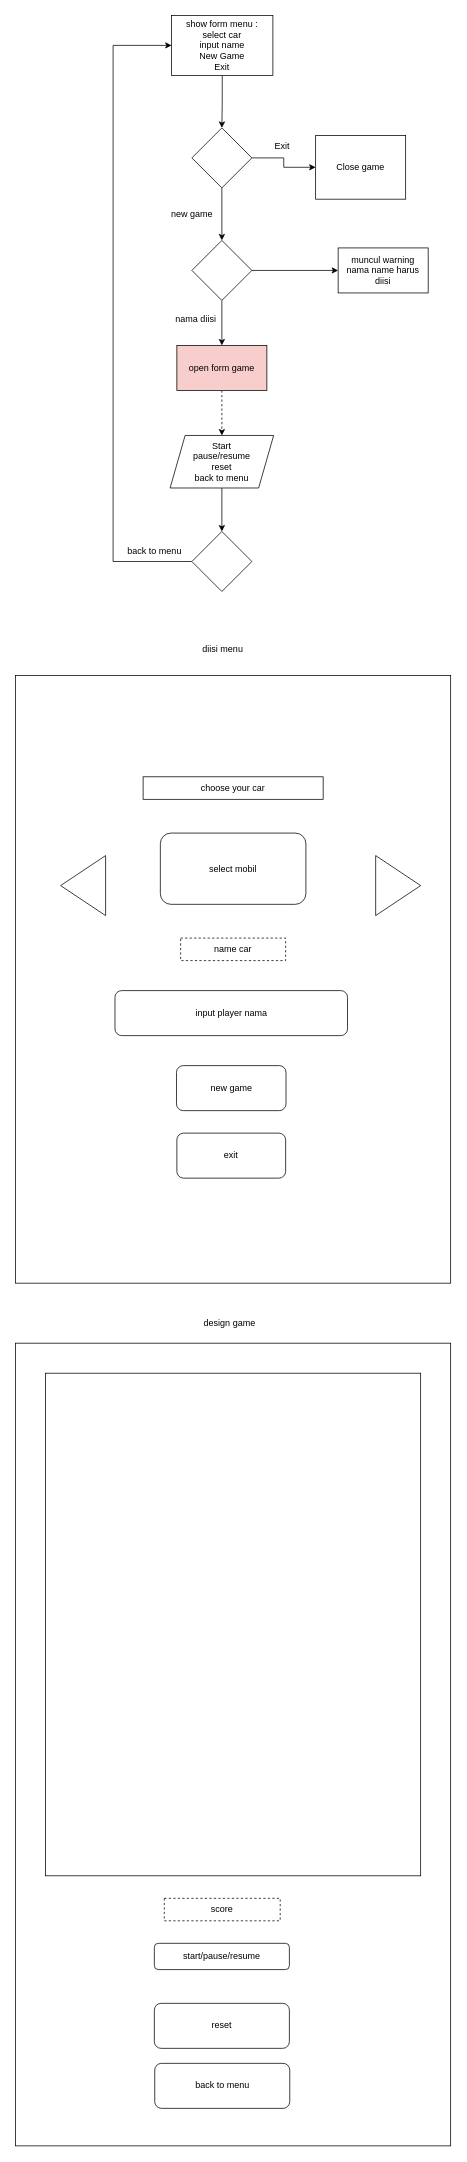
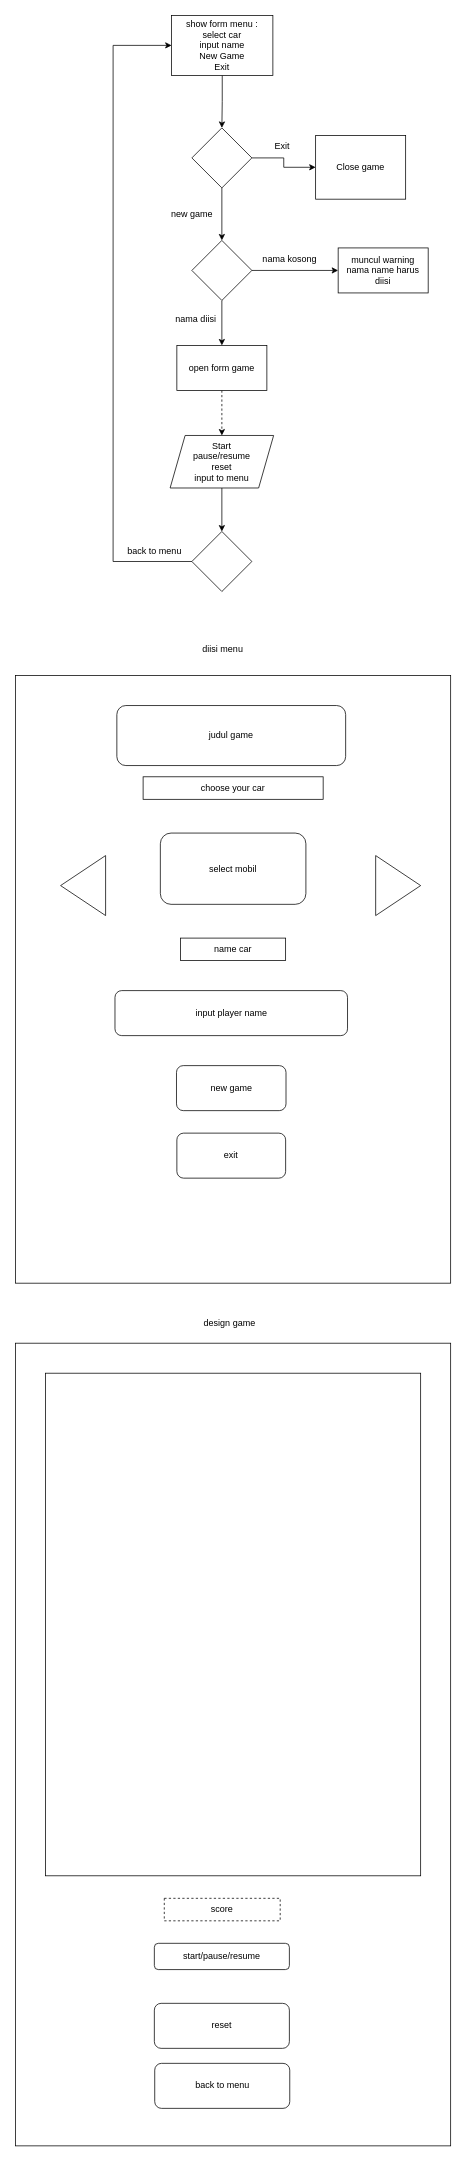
none -> (289, 259)
(222, 368) -> (222, 368)
(222, 462) -> (222, 462)
none -> (231, 735)
(233, 949) -> (233, 949)
(231, 1013) -> (231, 1013)
